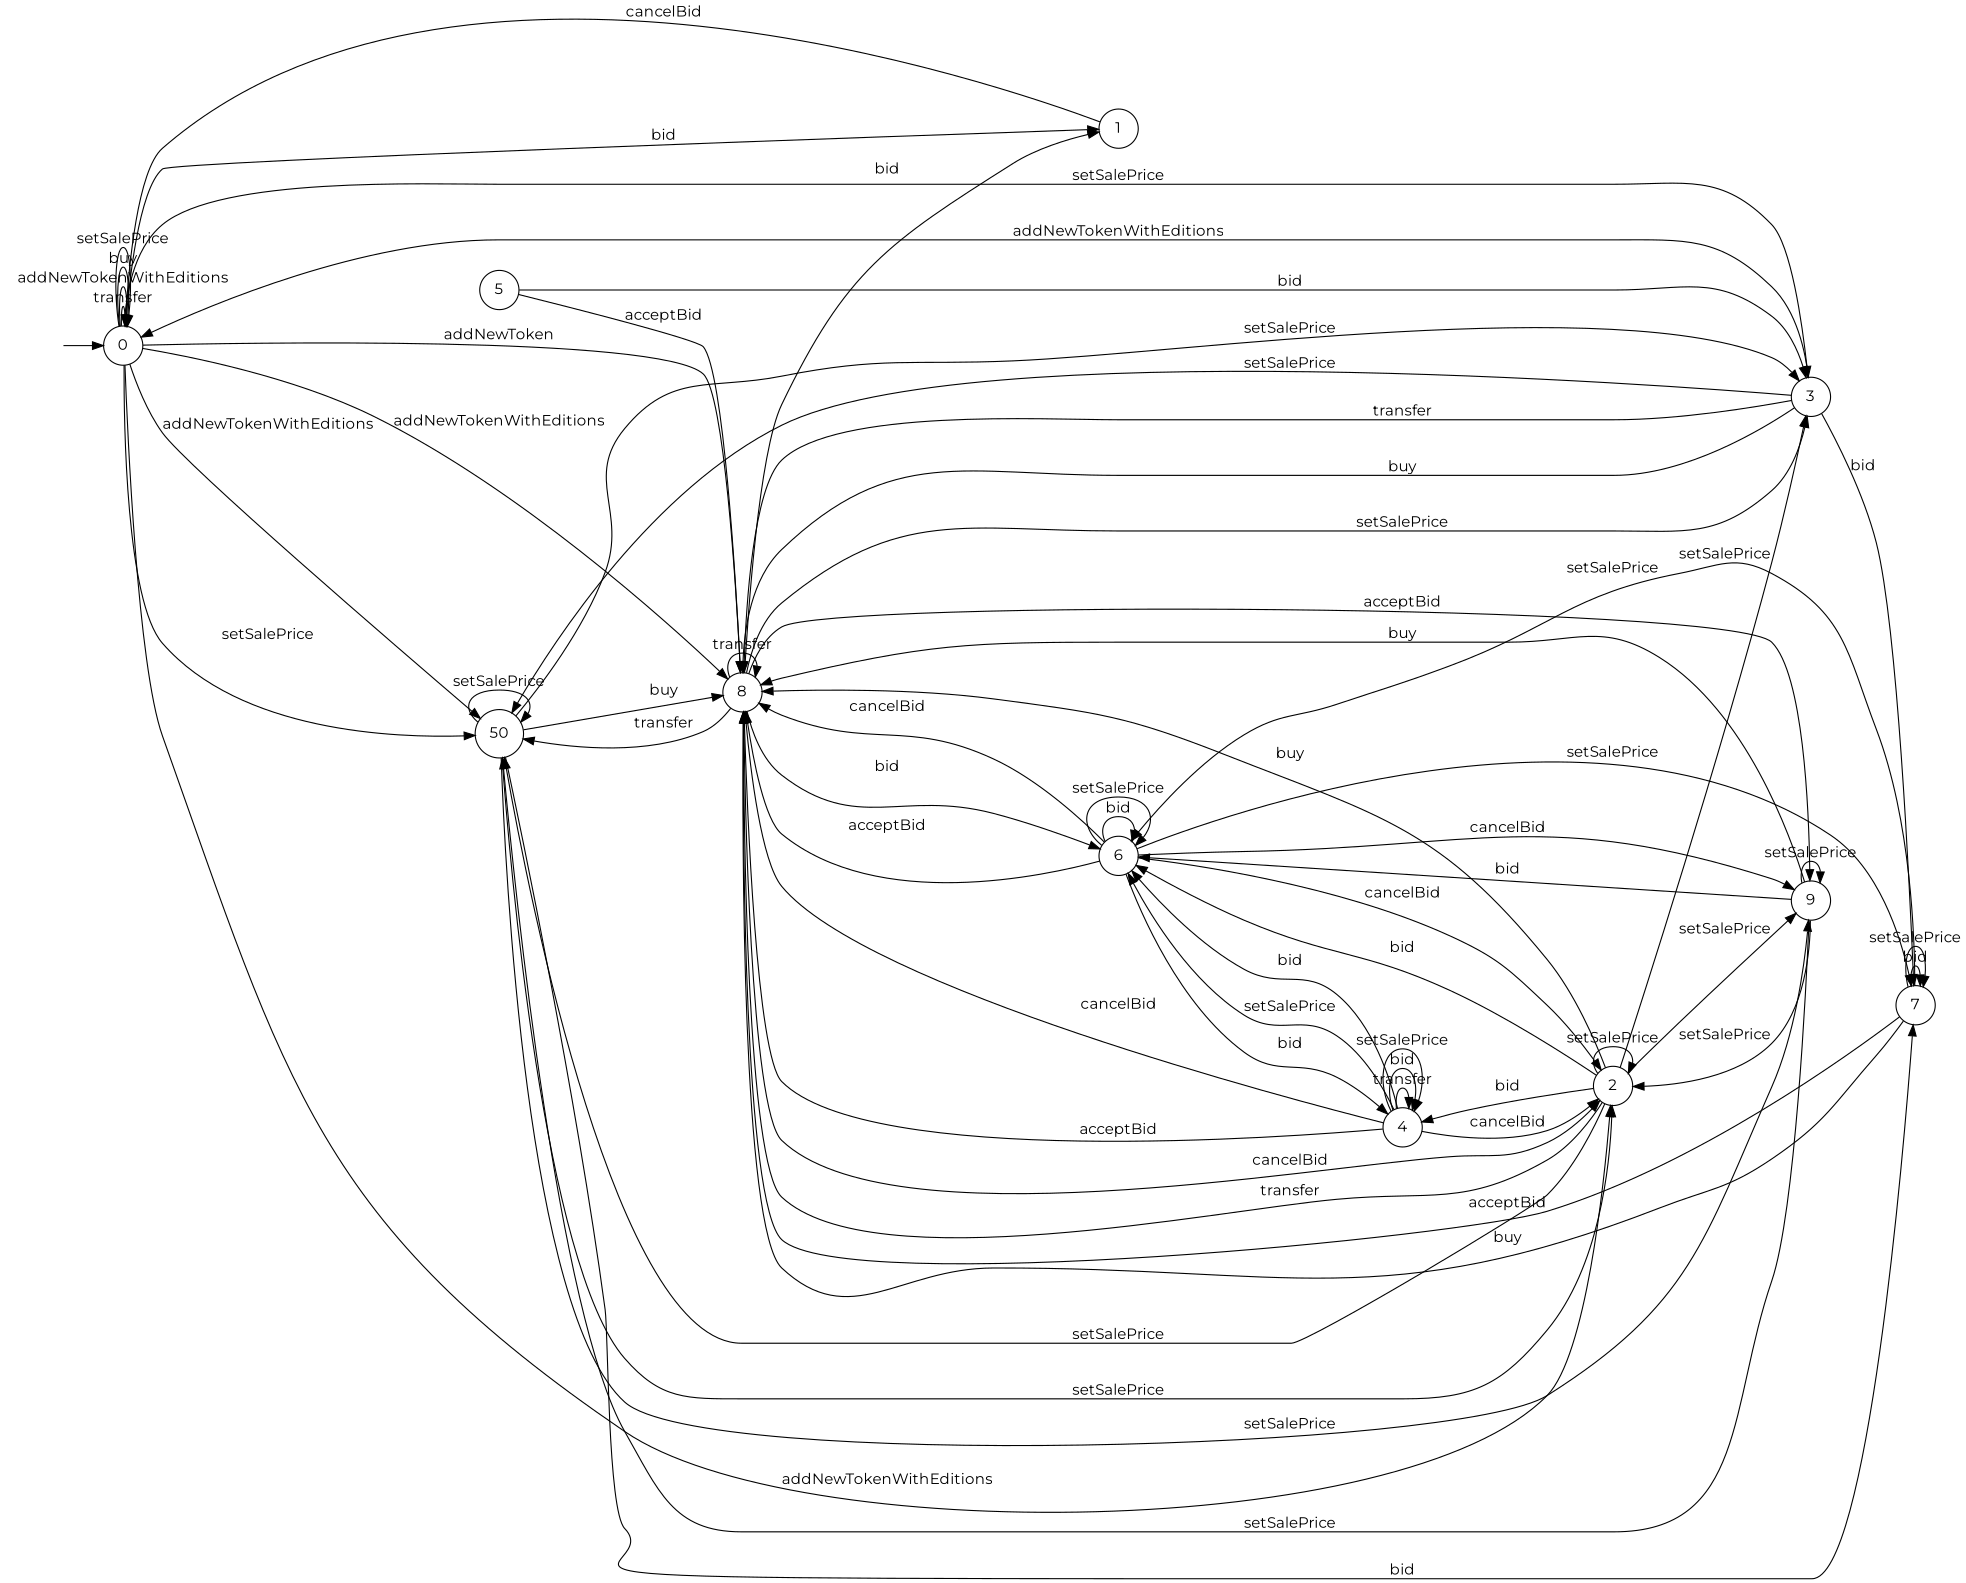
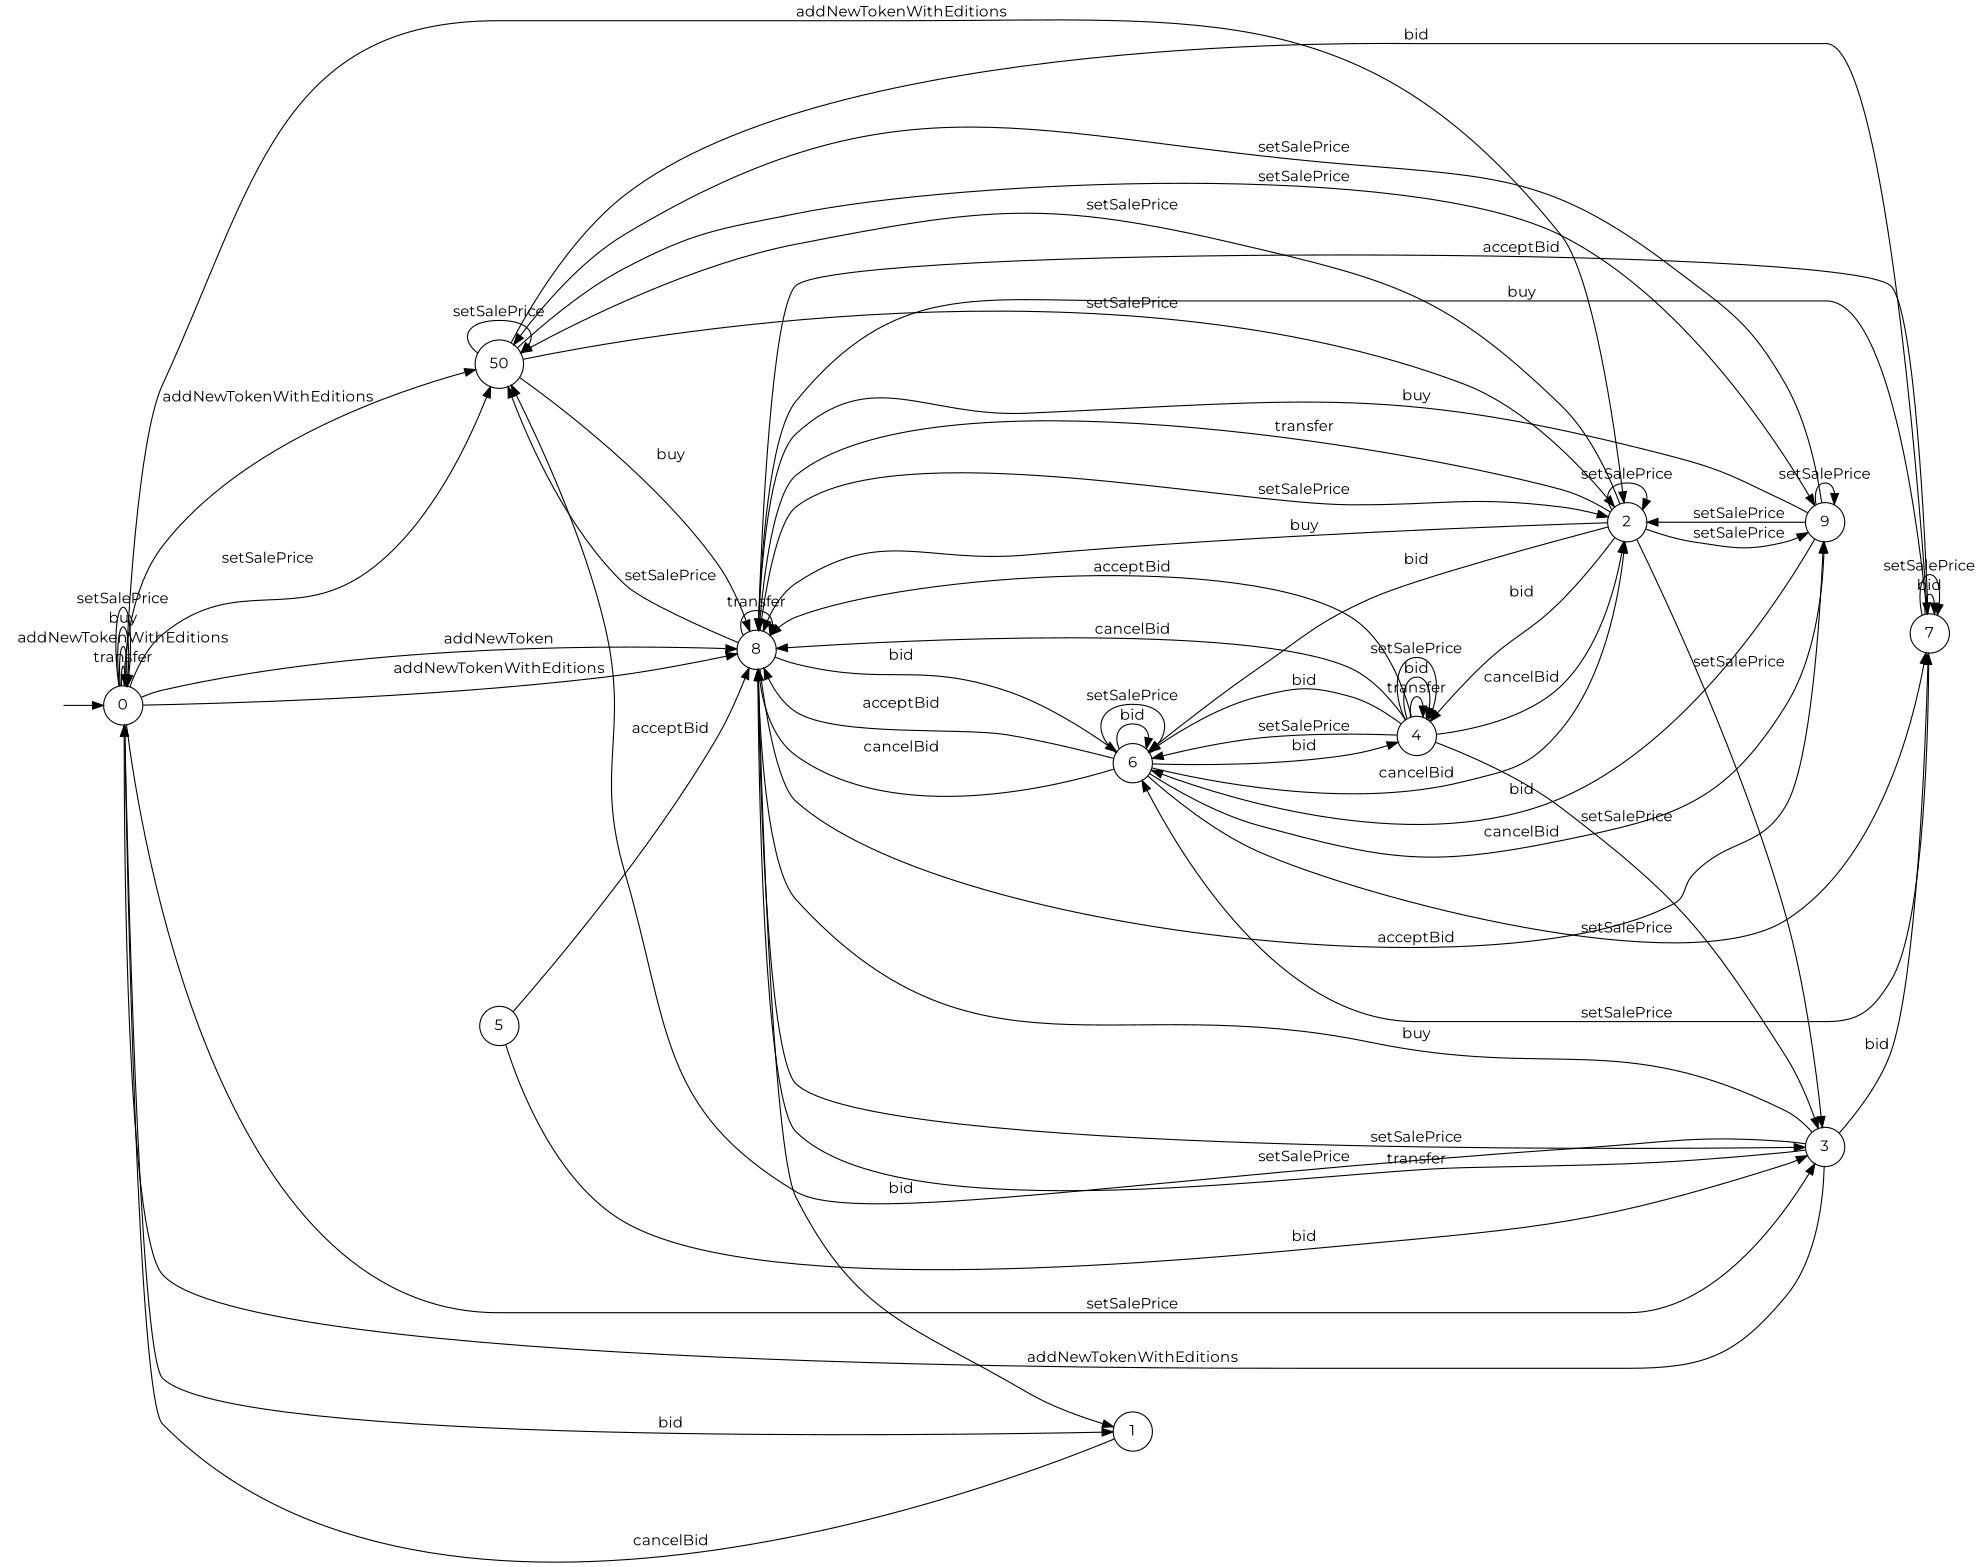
(1046, 359) -> (1662, 892)
(664, 723) -> (671, 576)
(1290, 1161) -> (1305, 490)
